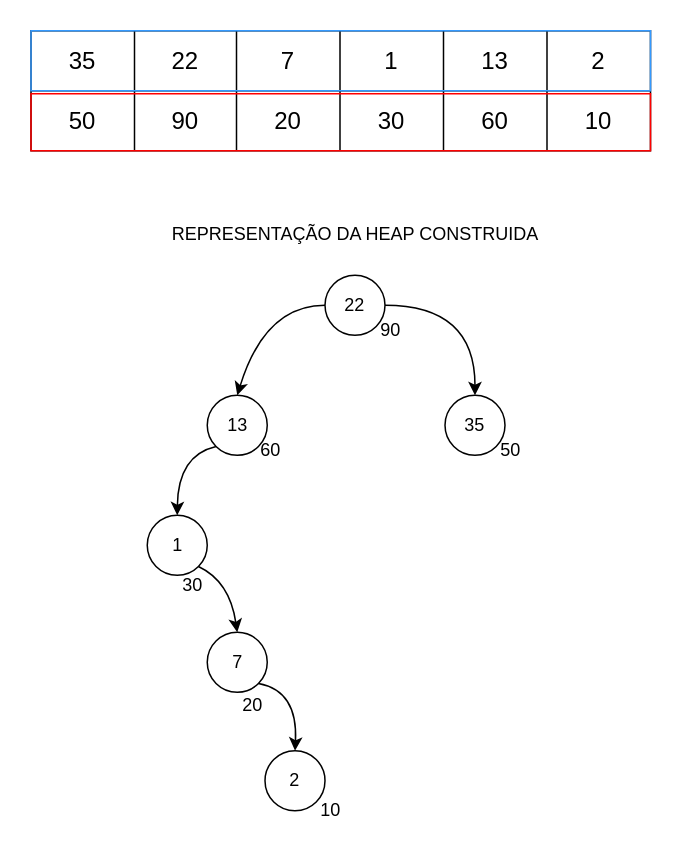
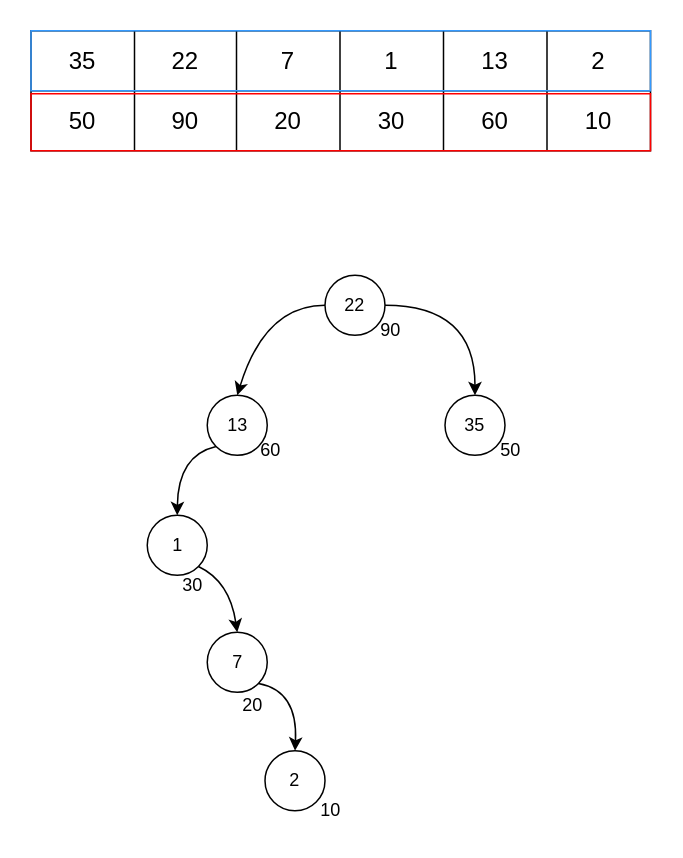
(355, 235) -> none
